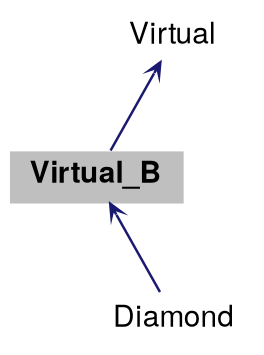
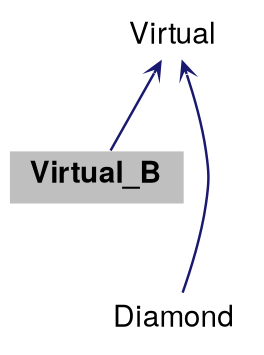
(138, 253) -> (208, 184)
